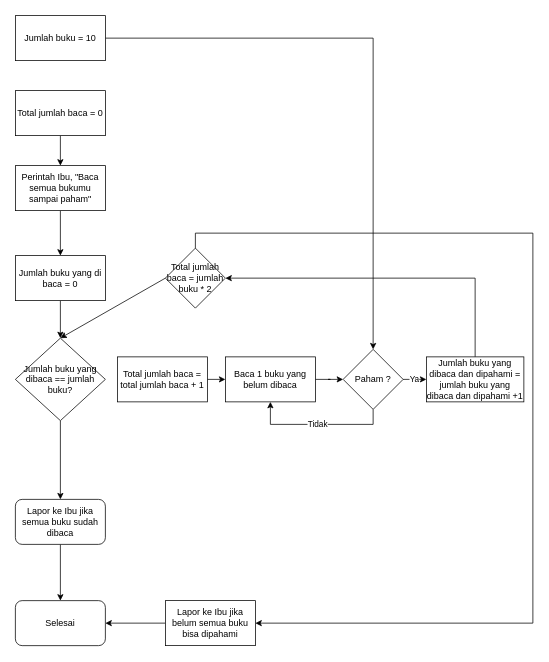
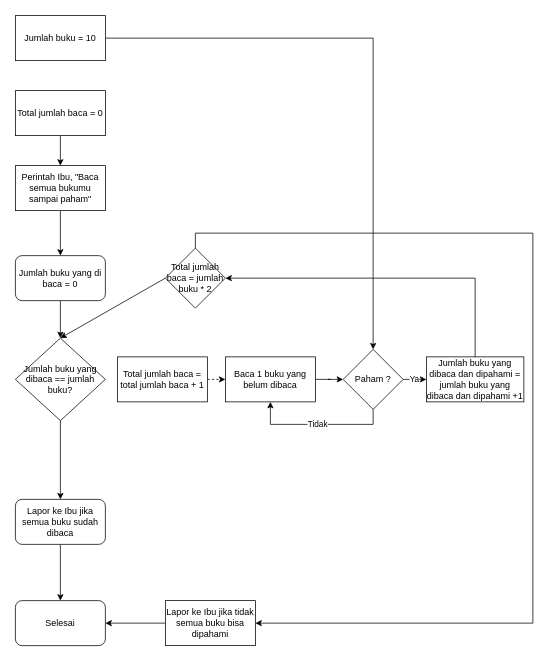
(60, 278) -> (60, 278)
(214, 379) -> (214, 379)
(210, 623) -> (210, 623)
